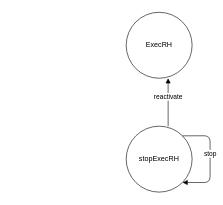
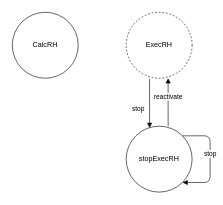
none -> (45, 45)
(159, 45) -> (159, 45)
none -> (150, 101)
